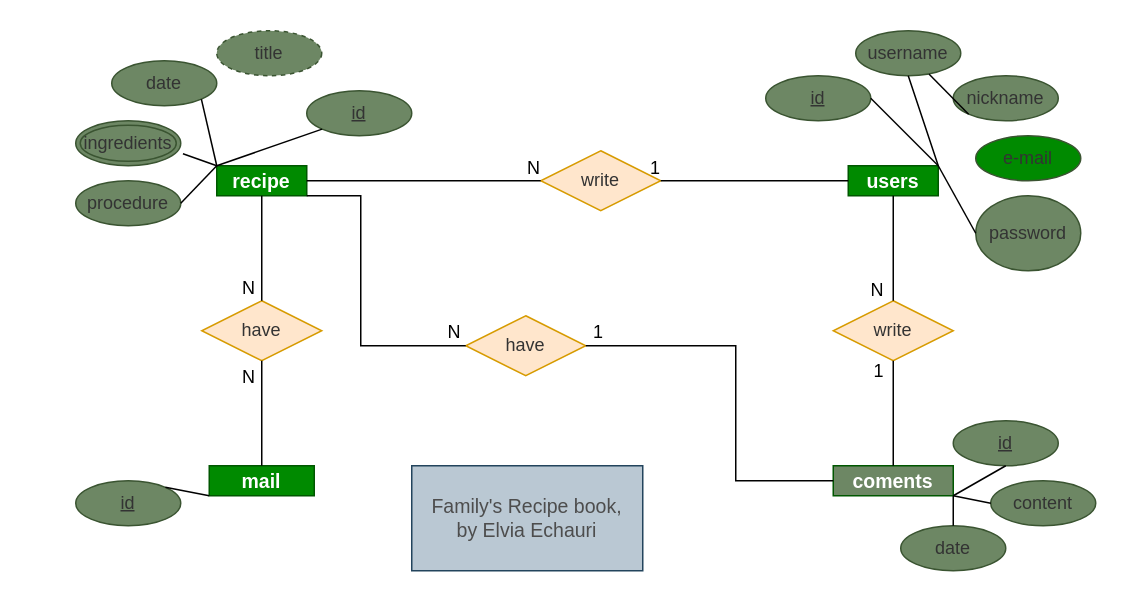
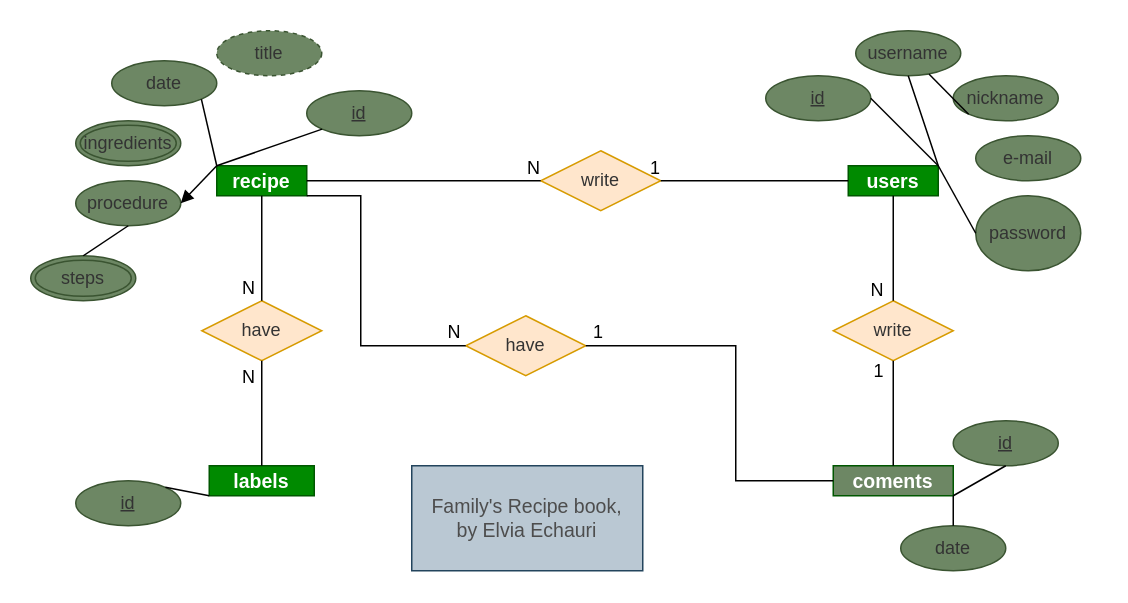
(1028, 158) -> (1028, 158)
(198, 159) -> none
(186, 198) -> (190, 194)
none -> (106, 241)
none -> (83, 278)
(262, 481) -> (262, 481)
(974, 500) -> none
(1043, 503) -> none
